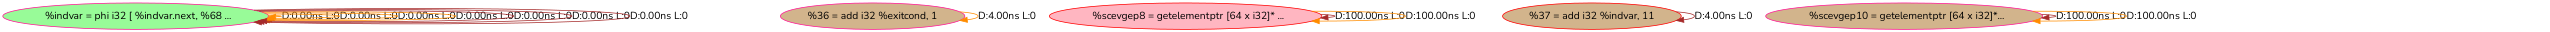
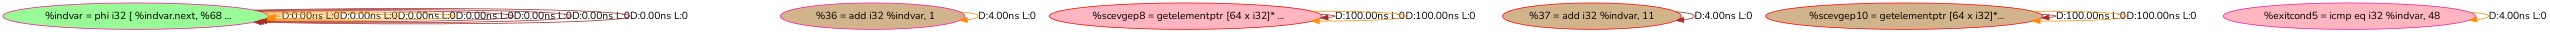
(873, 16) -> (873, 16)
(1904, 16) -> (1904, 16)
none -> (2349, 16)
